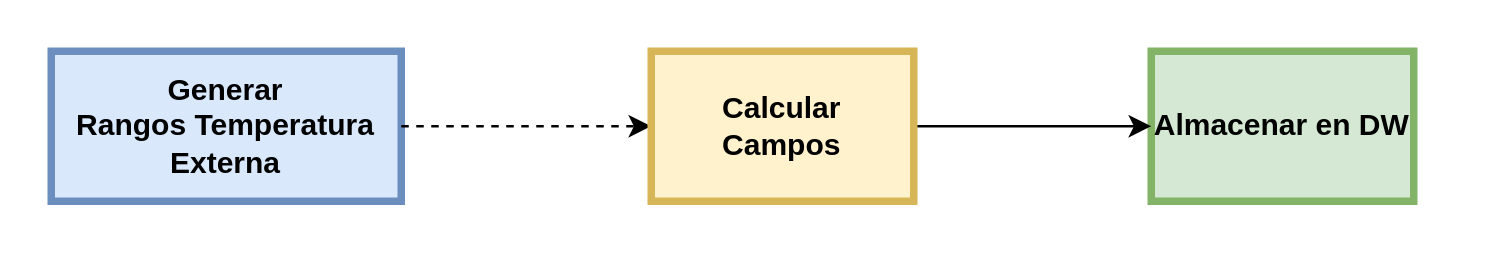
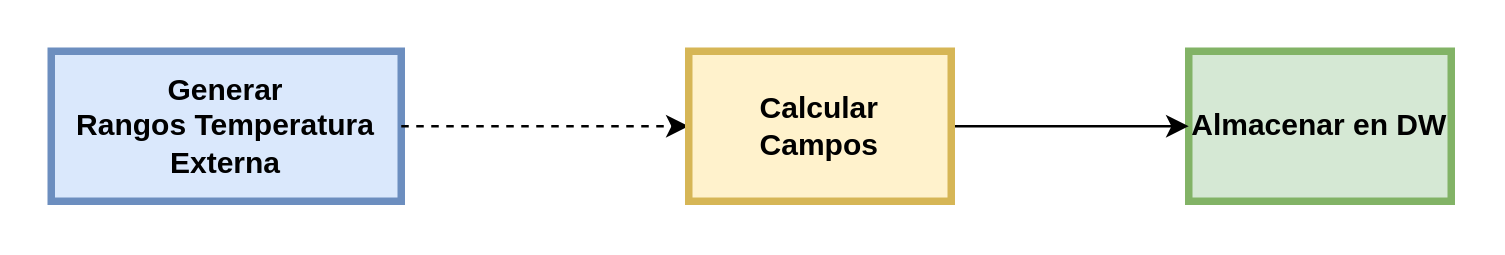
(783, 126) -> (820, 126)
(1283, 126) -> (1320, 126)
